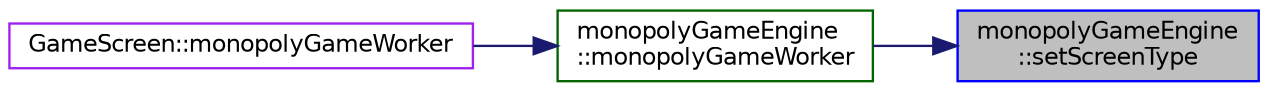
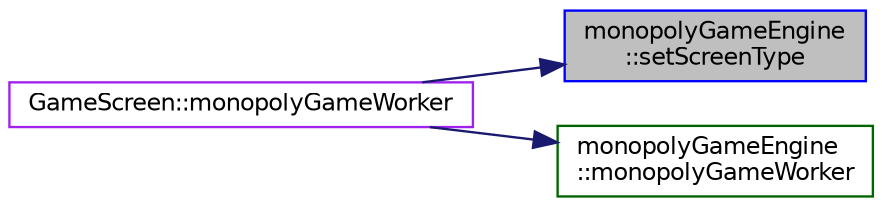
(903, 46) -> (482, 75)
